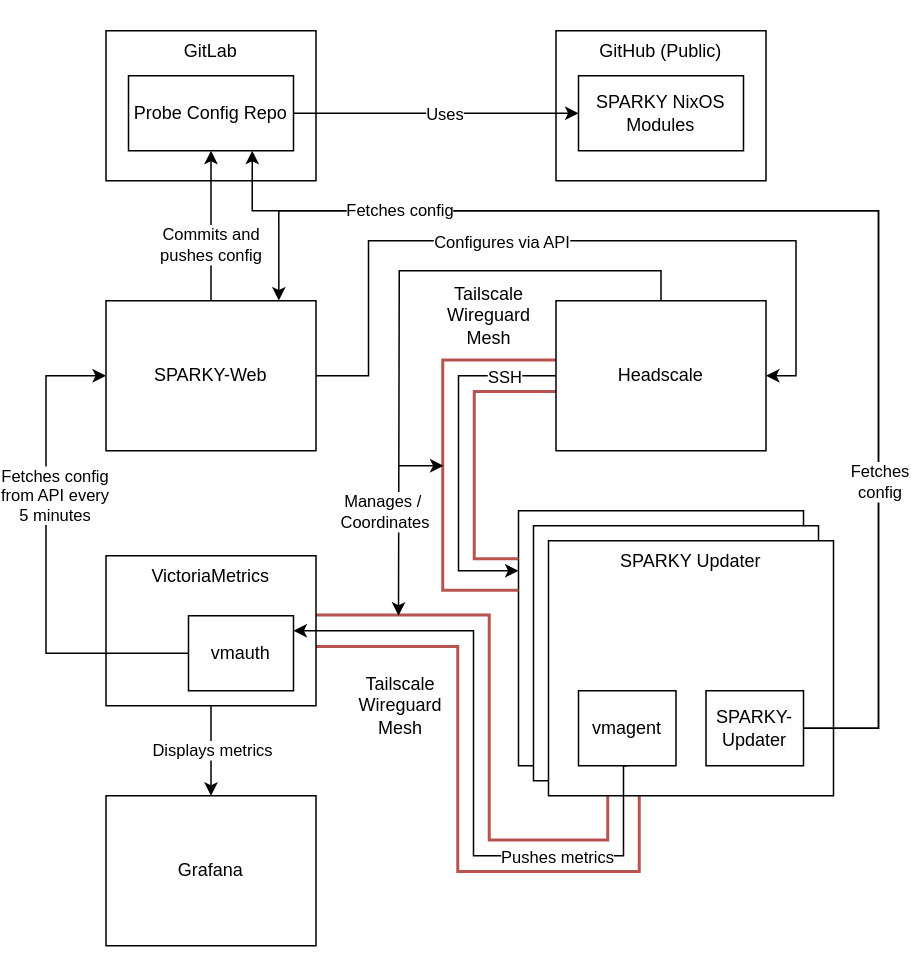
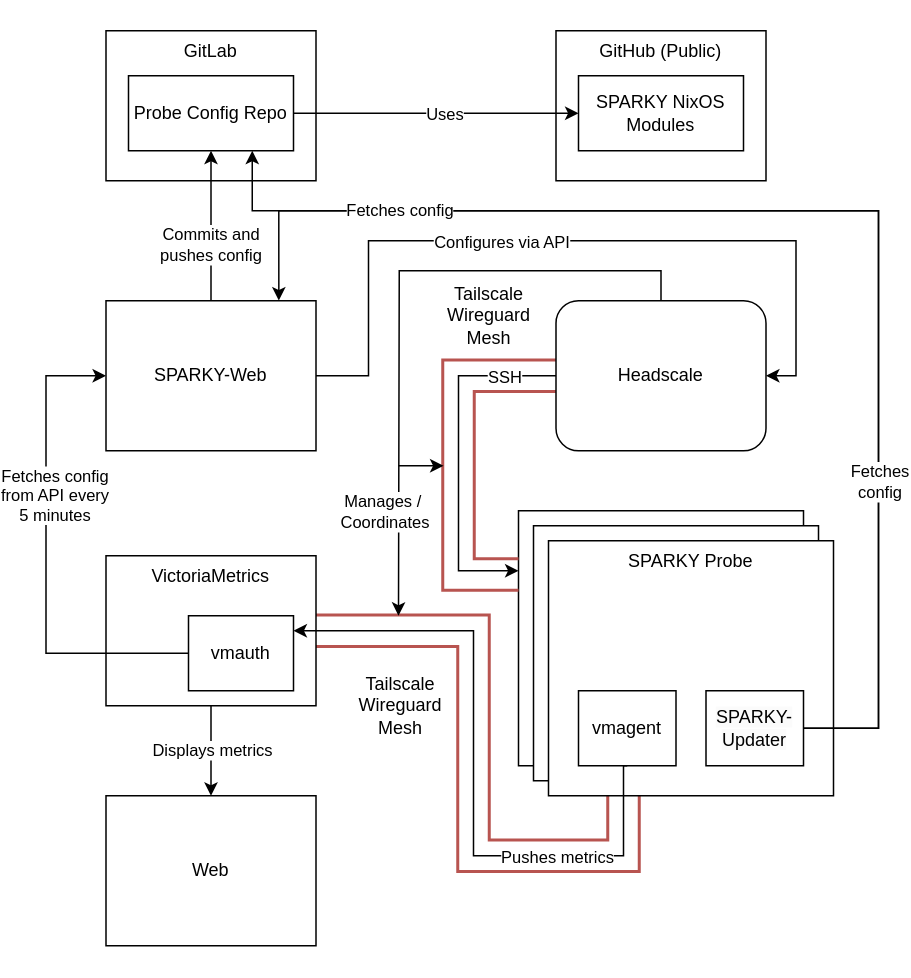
(661, 376) -> (661, 376)
(691, 562) -> (691, 562)
(211, 871) -> (211, 871)
